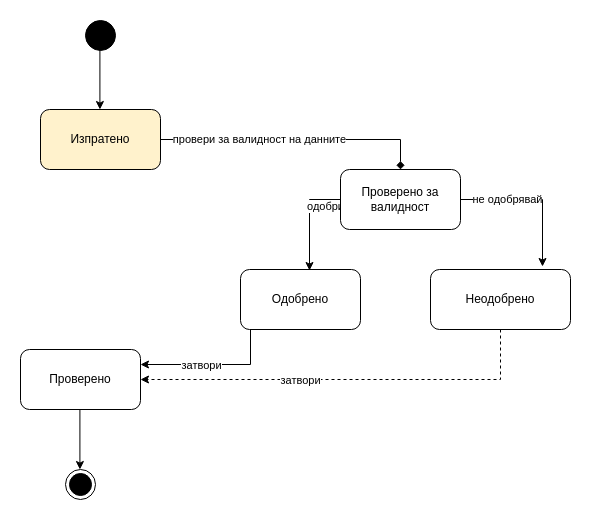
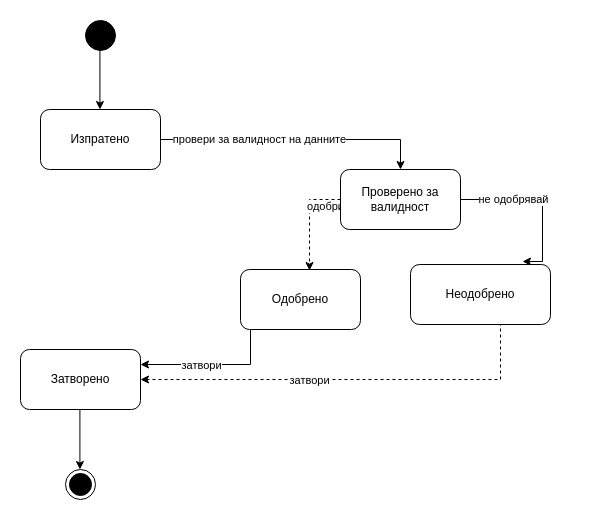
(101, 140) -> (101, 140)
(401, 161) -> (401, 161)
(310, 237) -> (310, 237)
(501, 300) -> (481, 295)
(81, 380) -> (81, 380)
